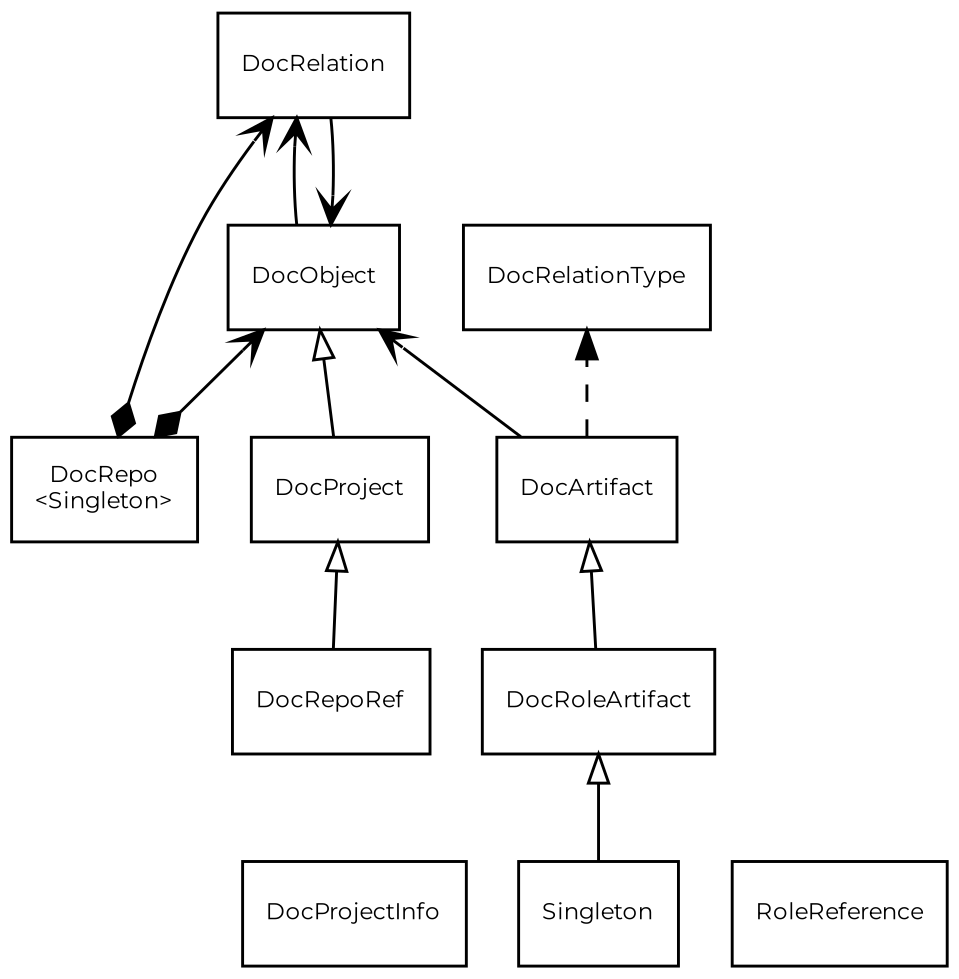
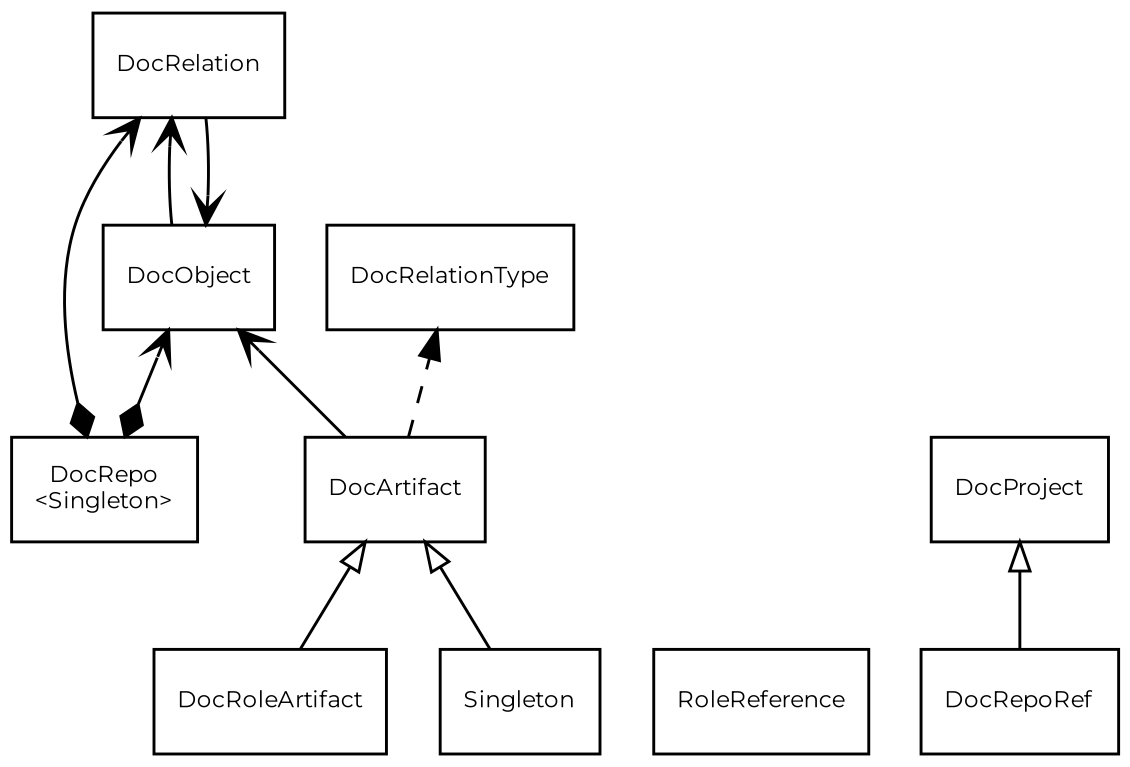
(329, 398) -> none
(599, 822) -> (465, 608)
(354, 914) -> none
